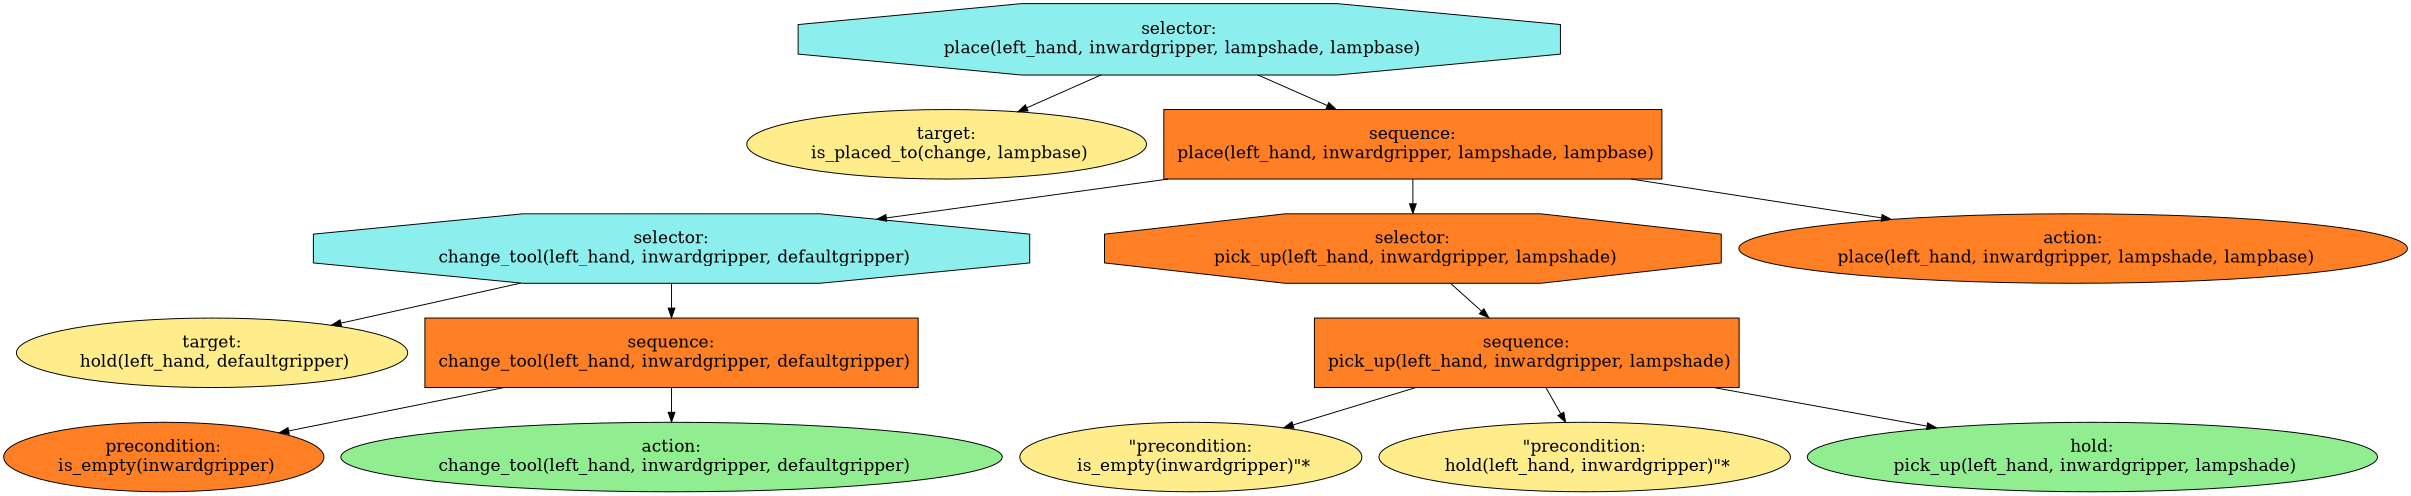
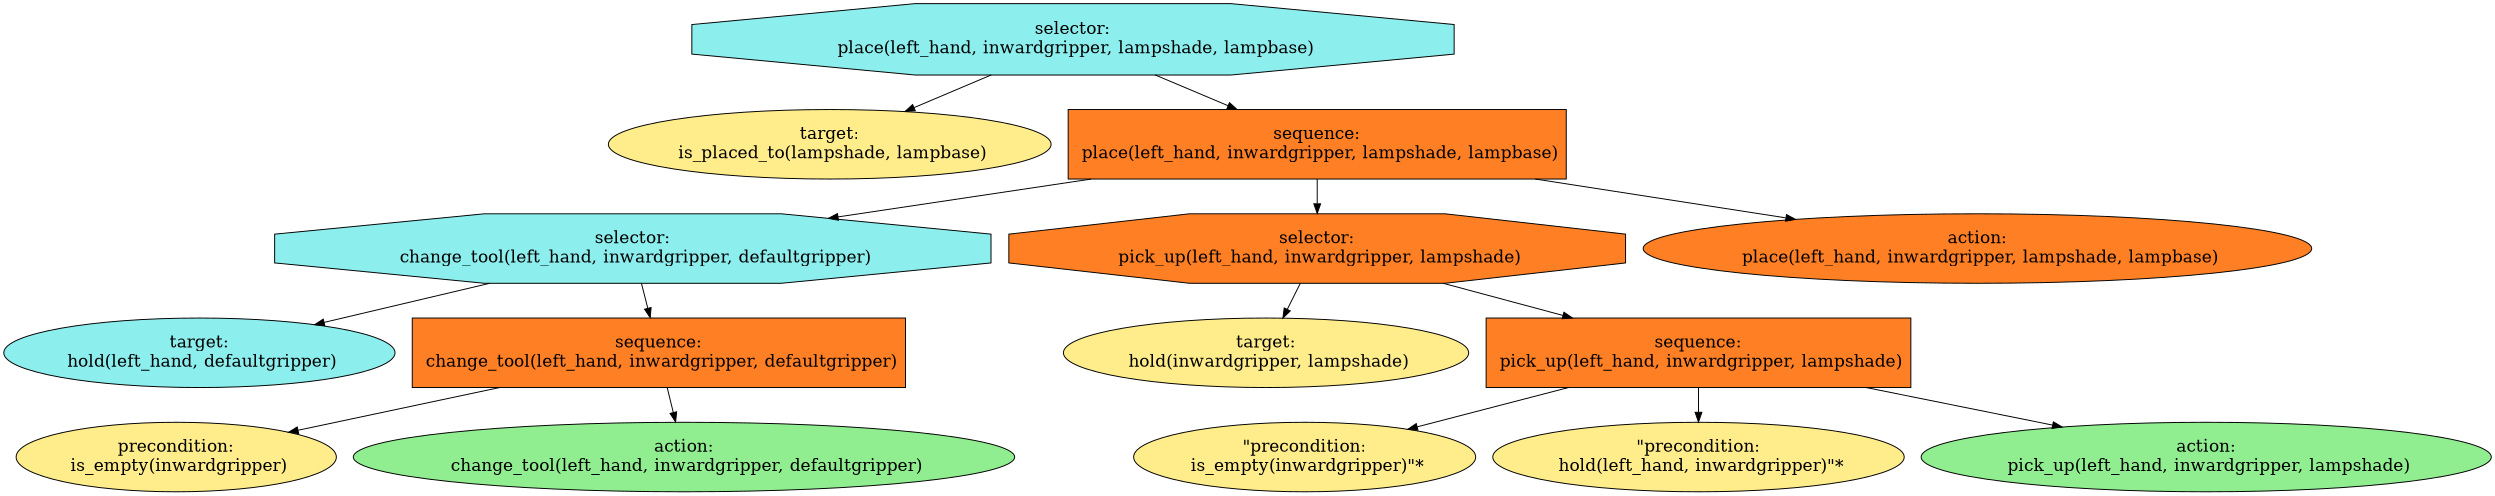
(947, 144) -> (830, 144)
(212, 353) -> (199, 353)
none -> (1266, 353)
(164, 457) -> (176, 457)
(2092, 457) -> (2206, 457)
